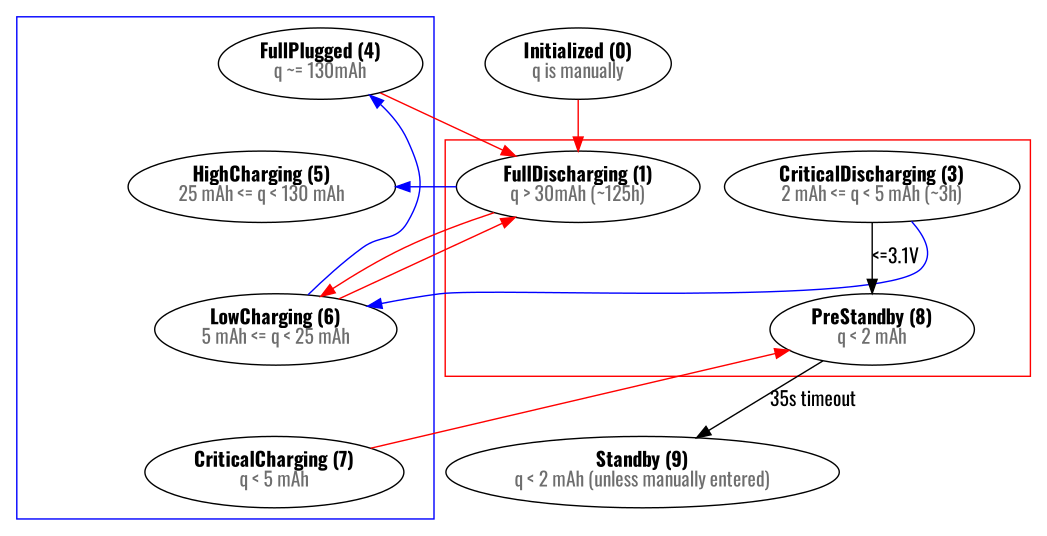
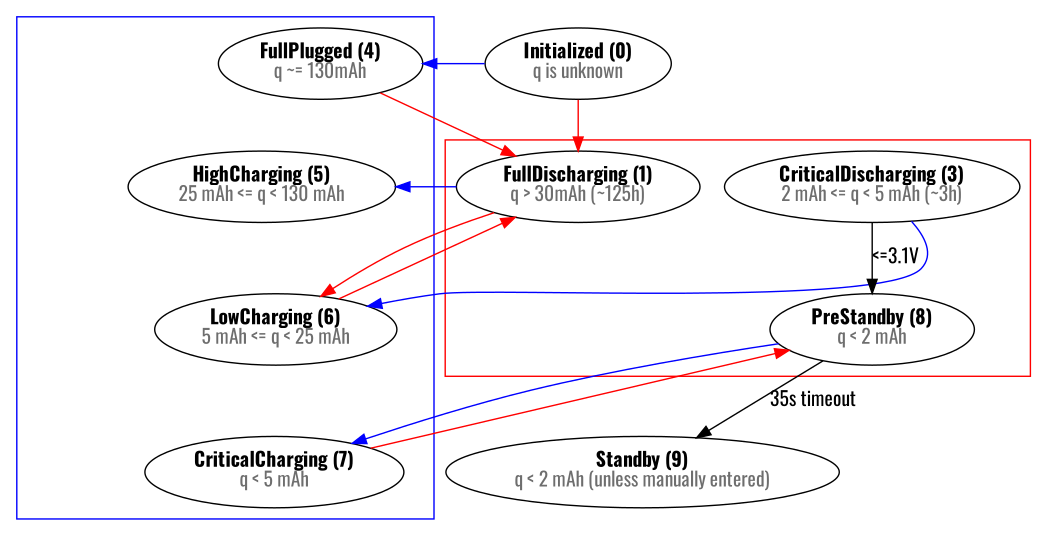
(578, 72) -> (578, 72)
(409, 219) -> (461, 64)
none -> (549, 386)
